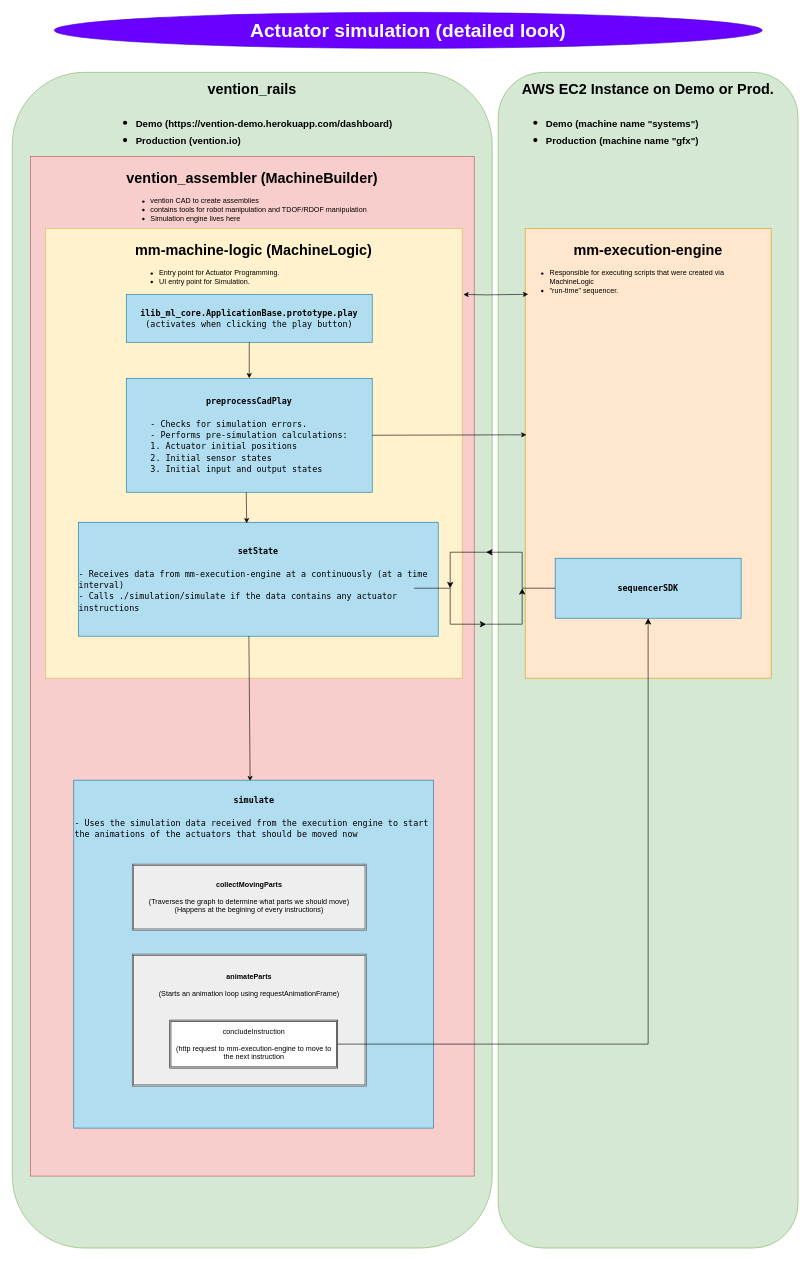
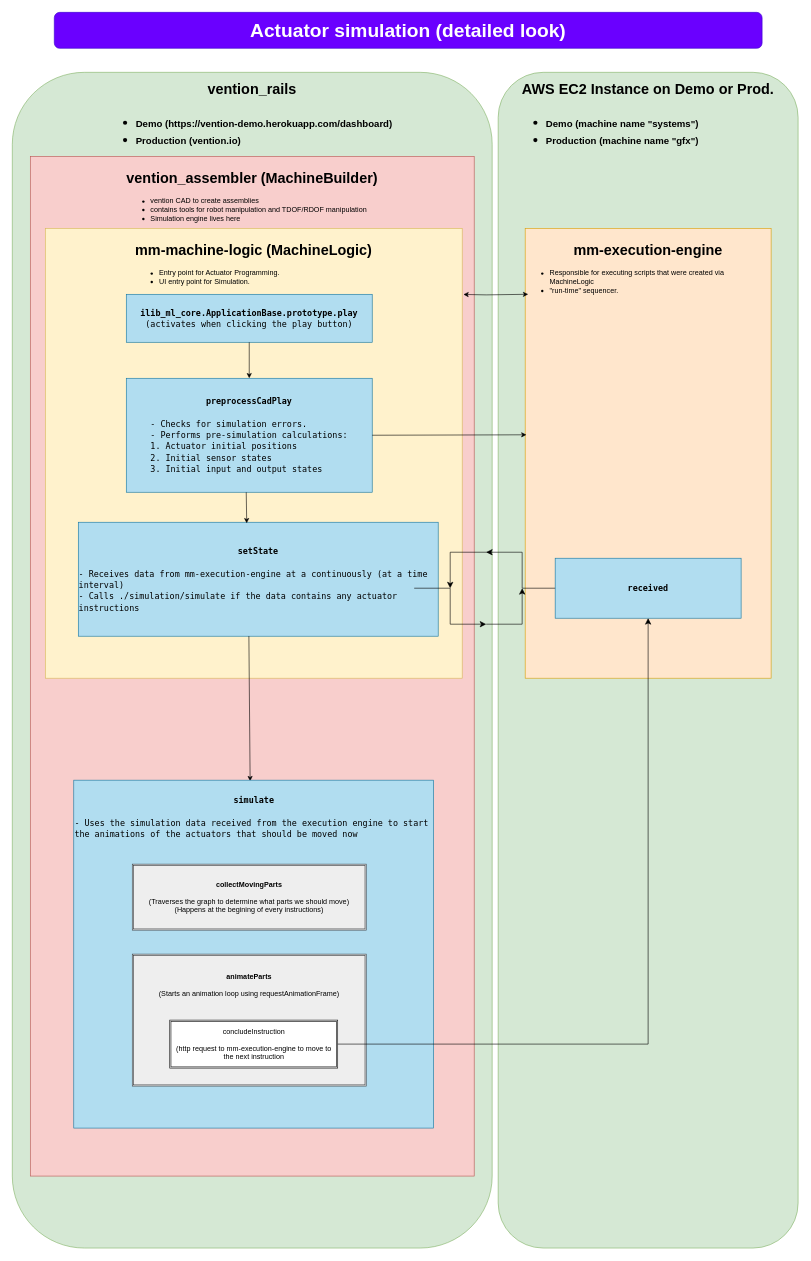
(408, 30) -> (408, 30)
(648, 588) -> (648, 588)
